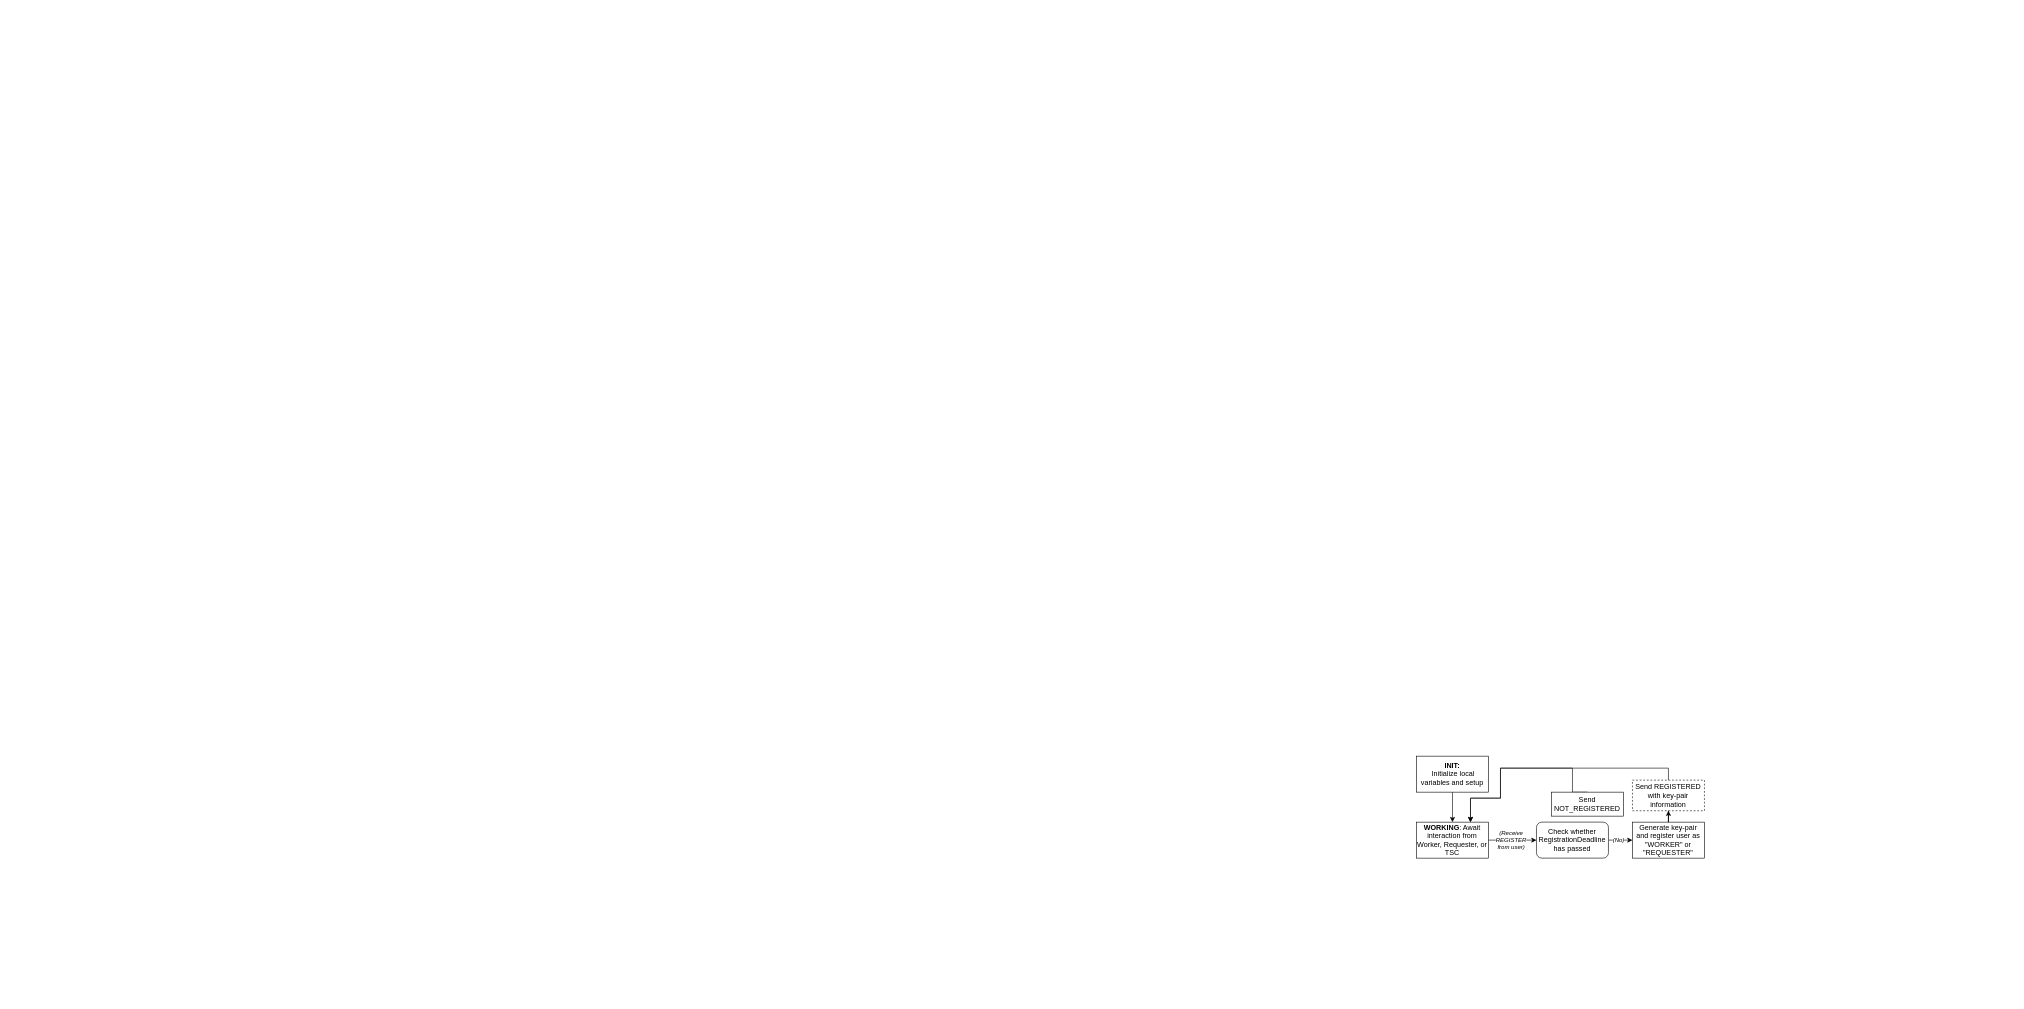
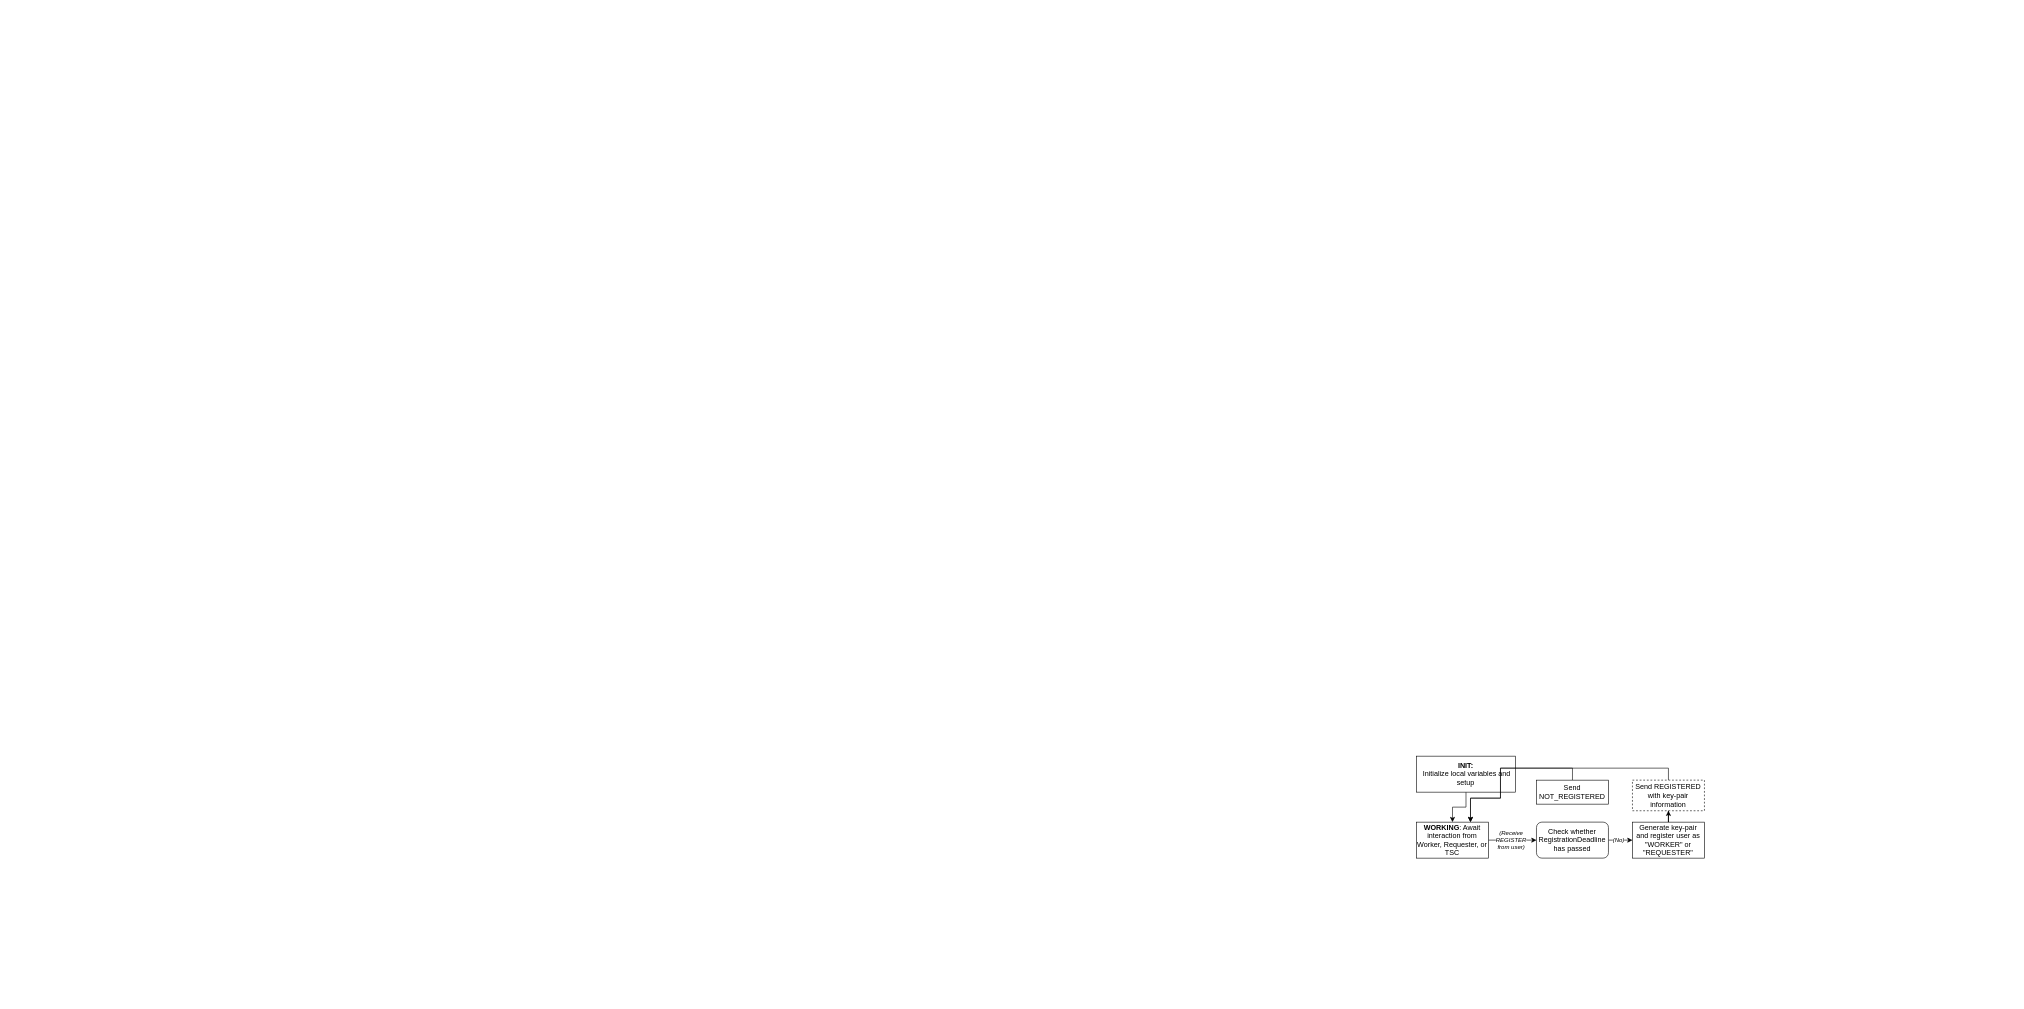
(1452, 774) -> (1466, 774)
(1587, 804) -> (1572, 792)
